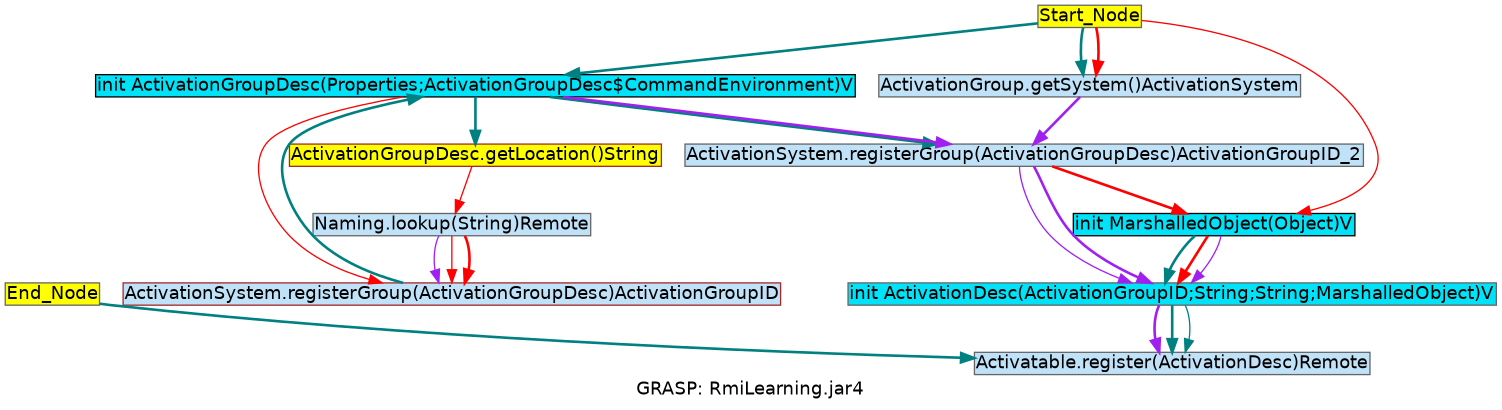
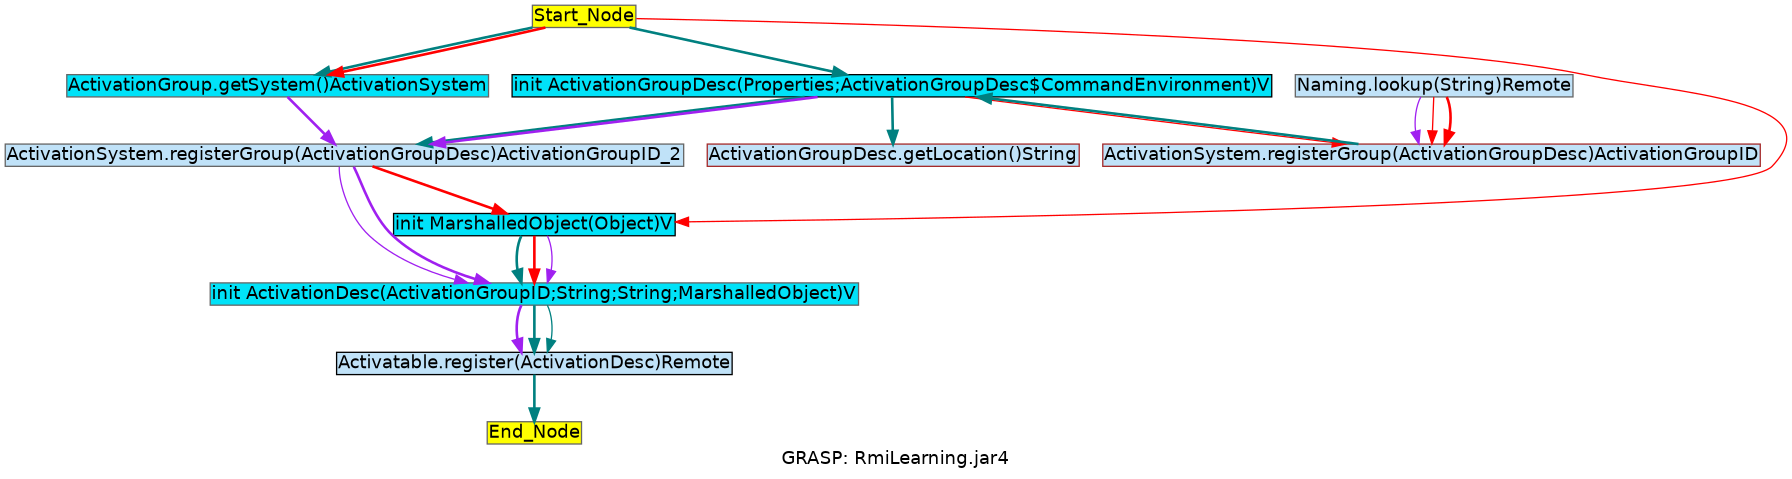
(1090, 86) -> (278, 86)
(475, 155) -> (893, 155)
(466, 184) -> none
(530, 339) -> (534, 392)
(1172, 363) -> (534, 363)
